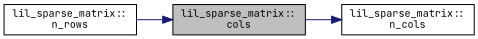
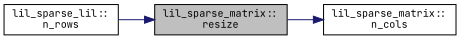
(70, 20) -> (61, 20)
(239, 20) -> (221, 20)
